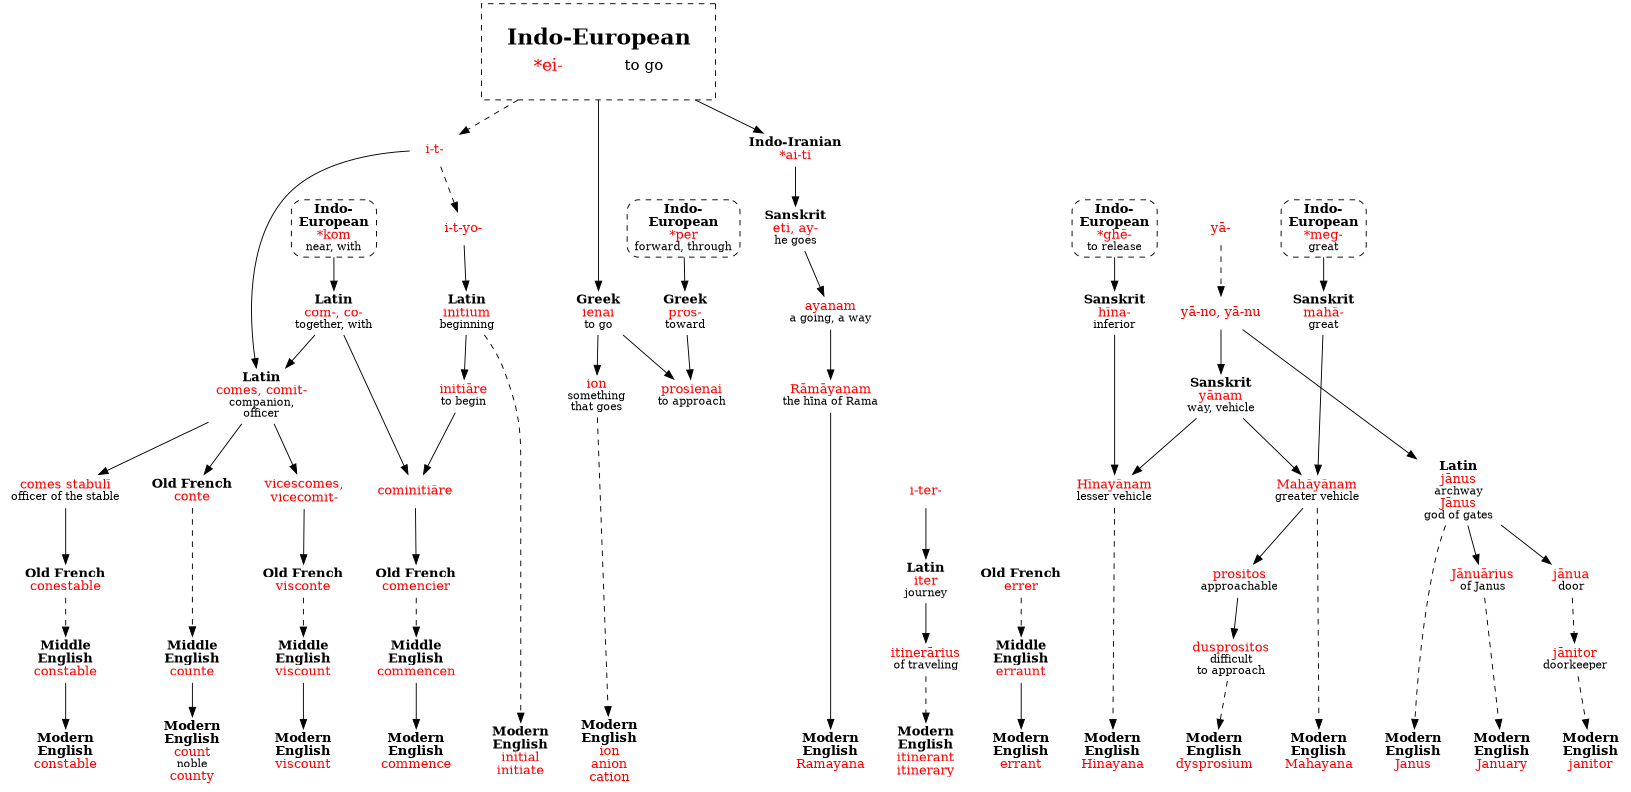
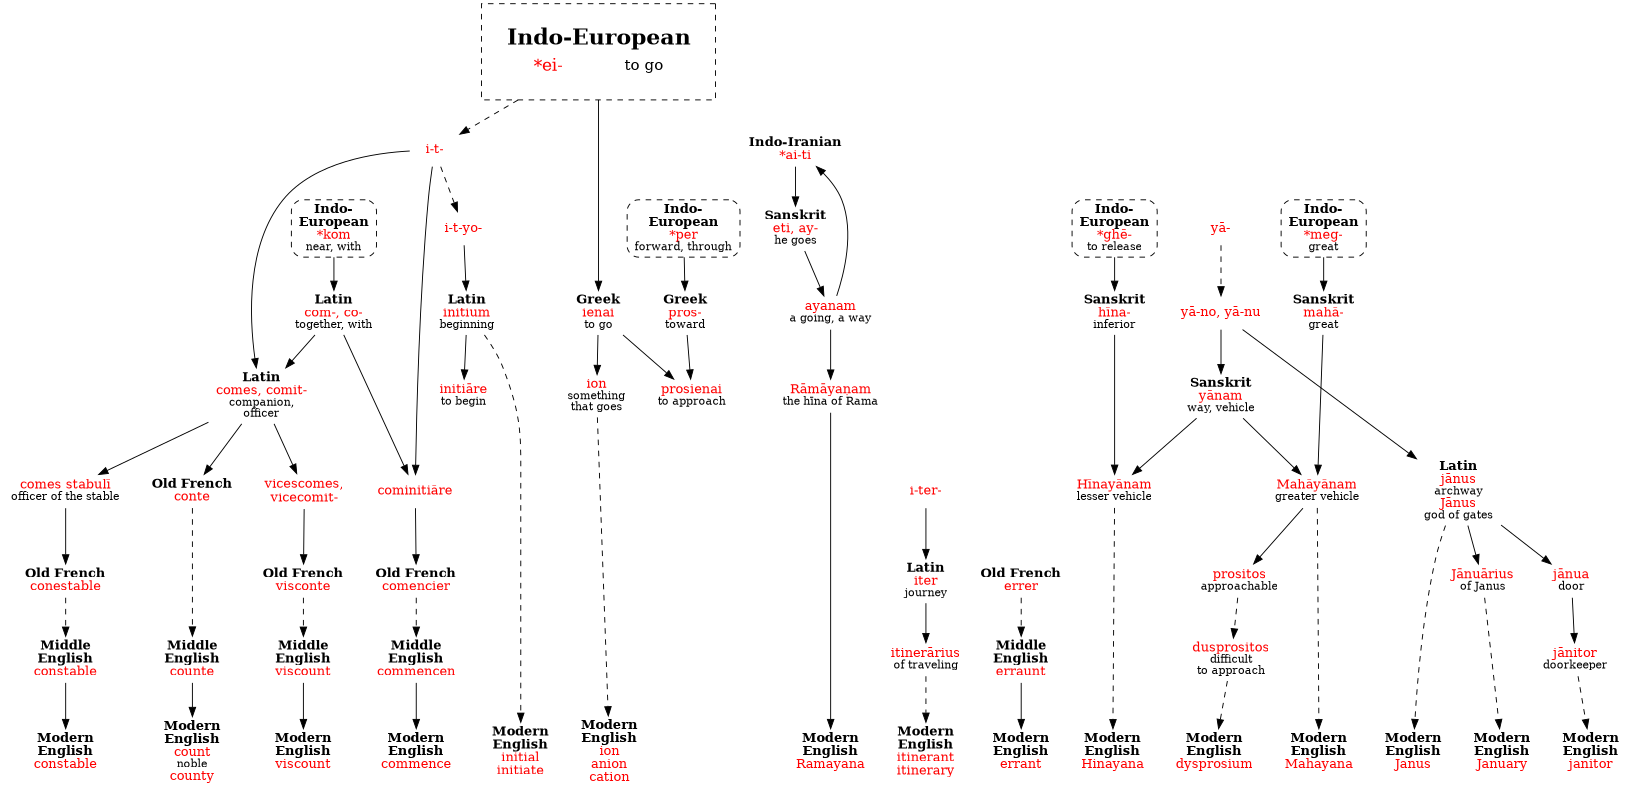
(725, 114) -> (848, 232)
(442, 439) -> (420, 316)
(1236, 613) -> (1236, 613)
(1573, 616) -> (1573, 616)
